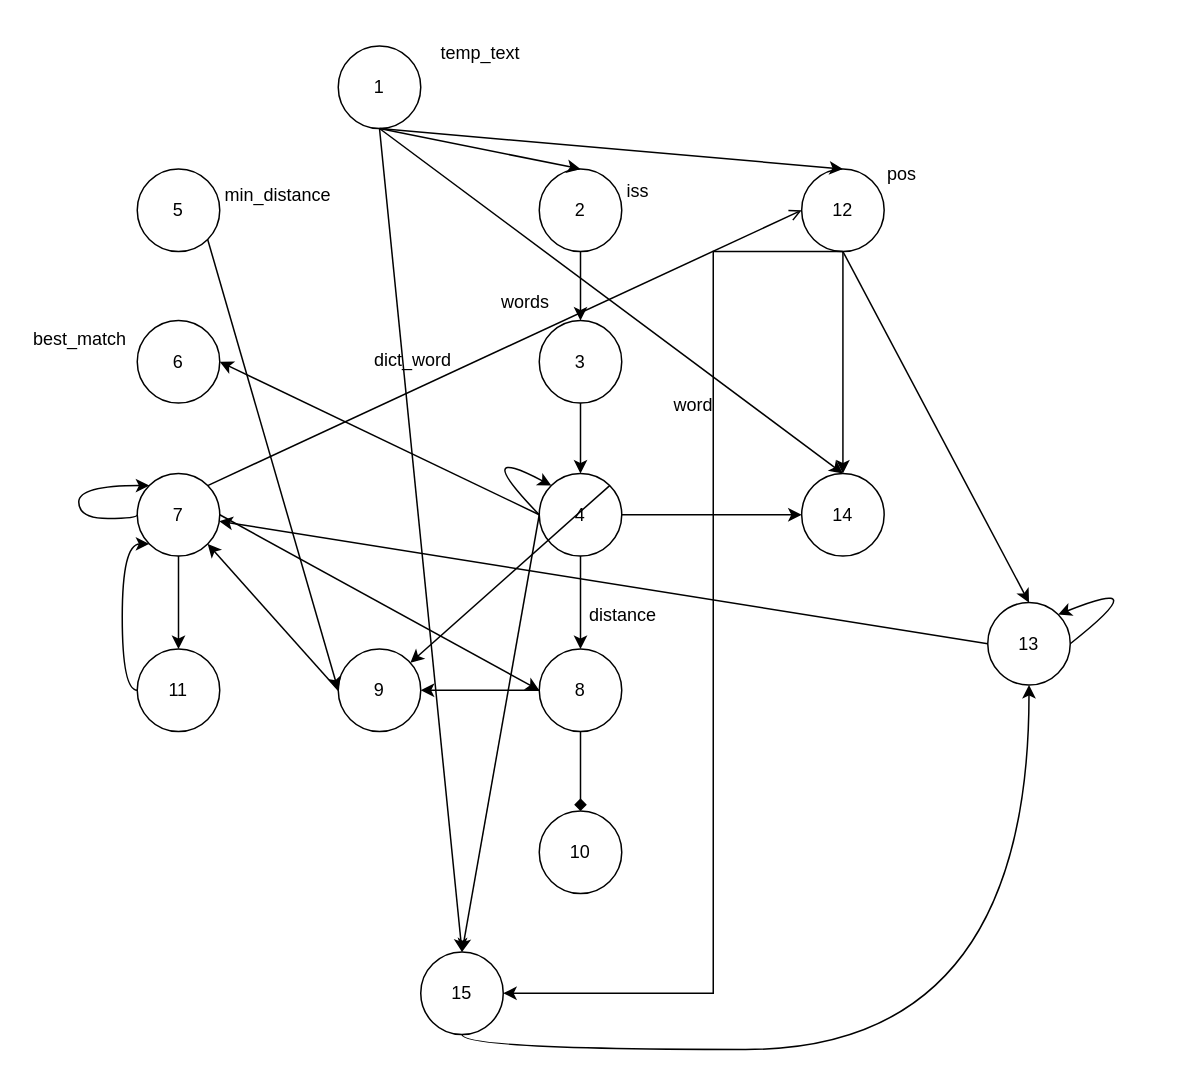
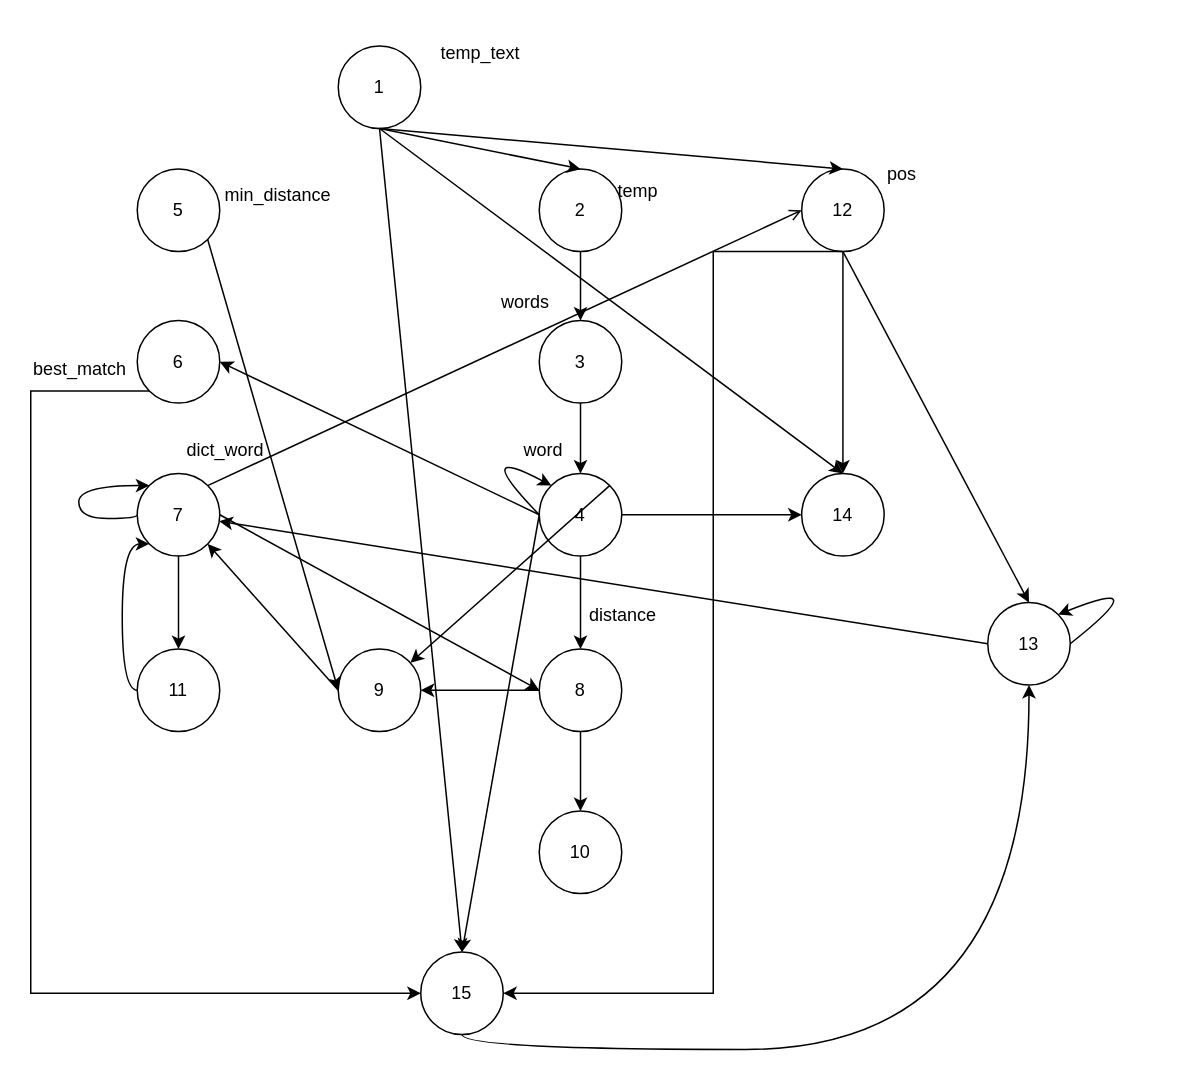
(638, 191) -> (638, 191)
(80, 340) -> (80, 370)
(413, 361) -> (226, 451)
(694, 406) -> (544, 451)
(581, 798) -> (581, 799)
none -> (31, 823)
